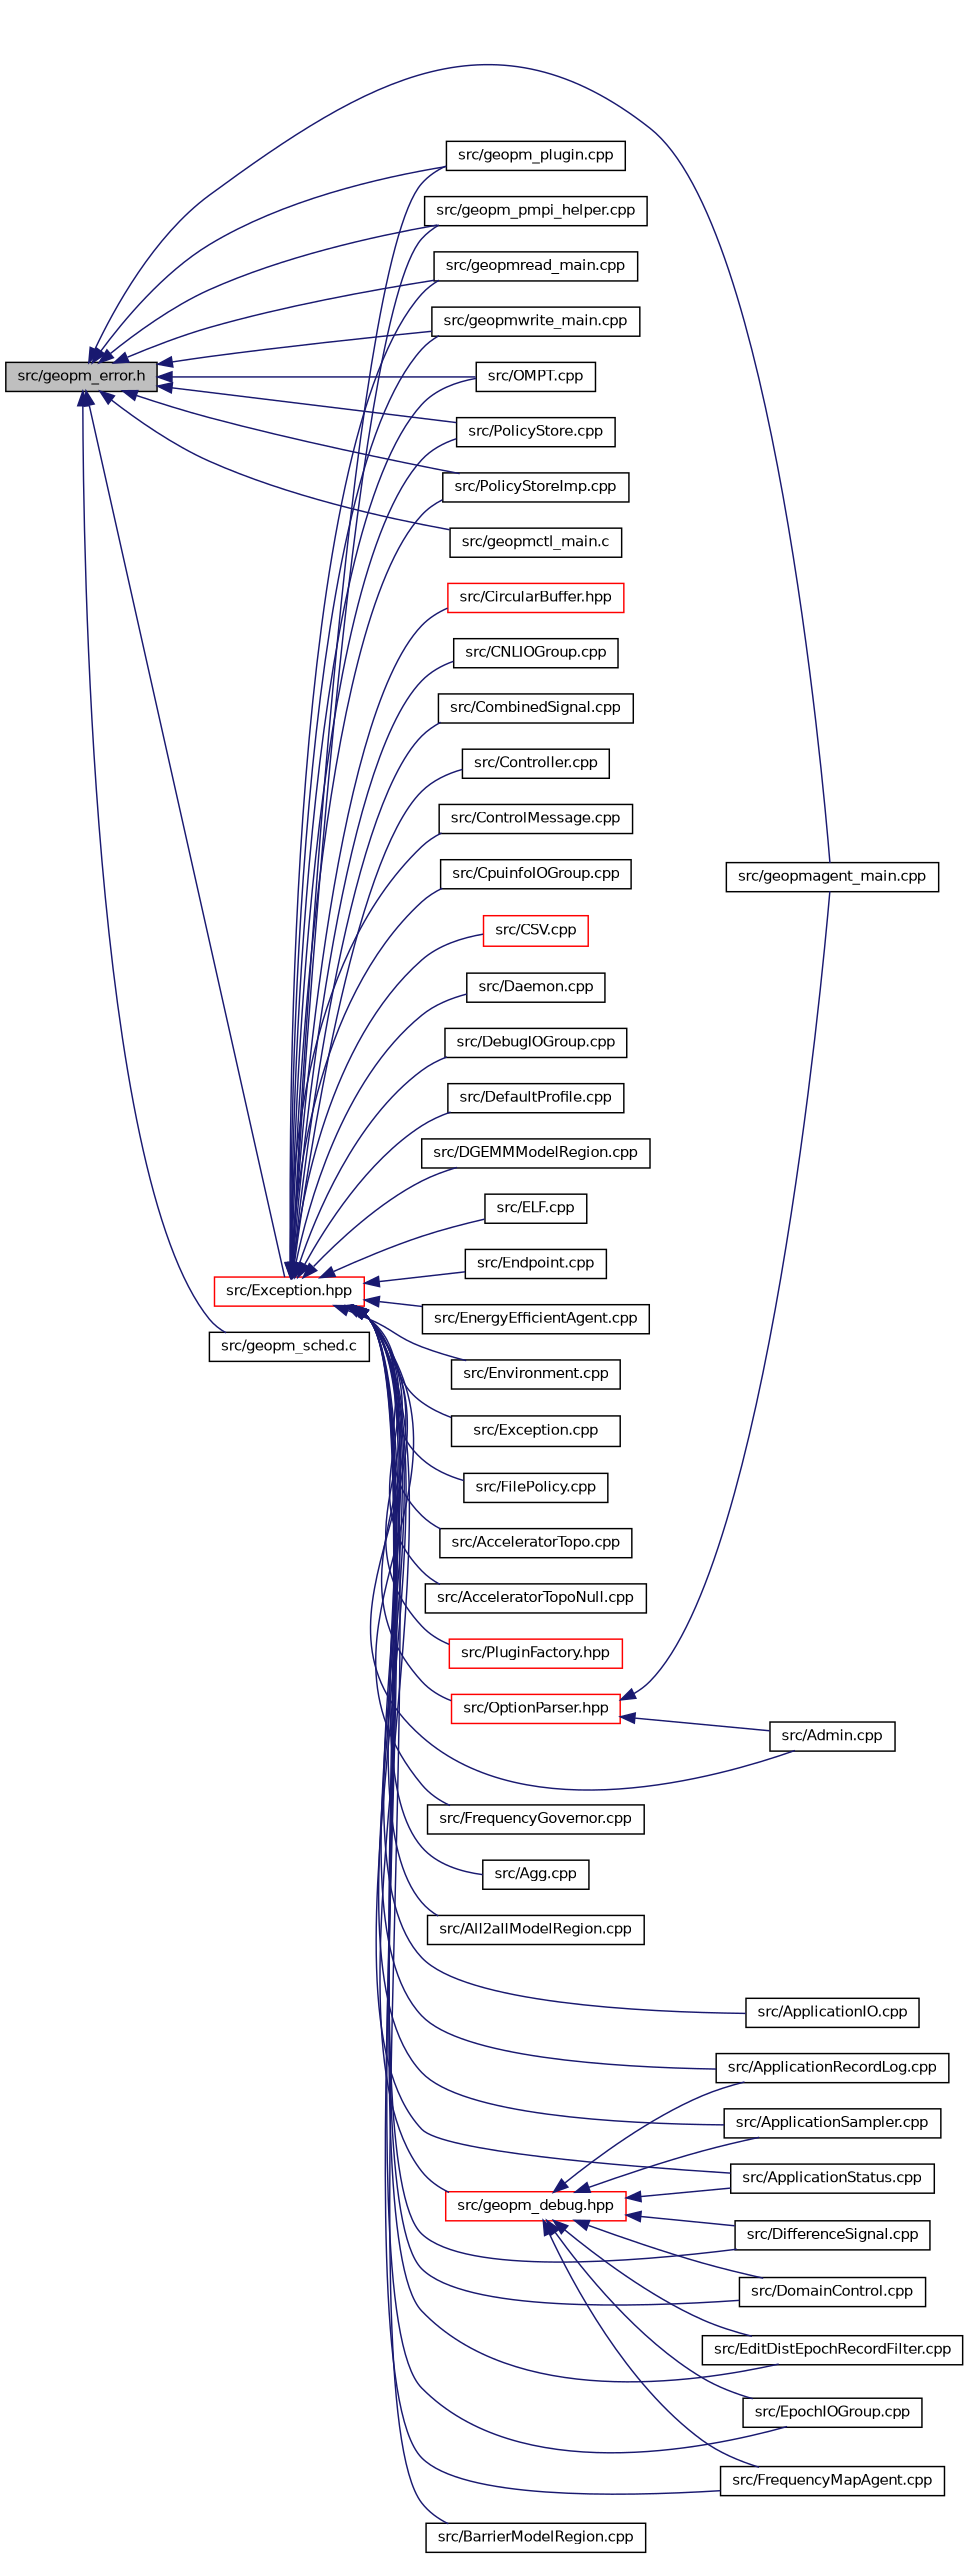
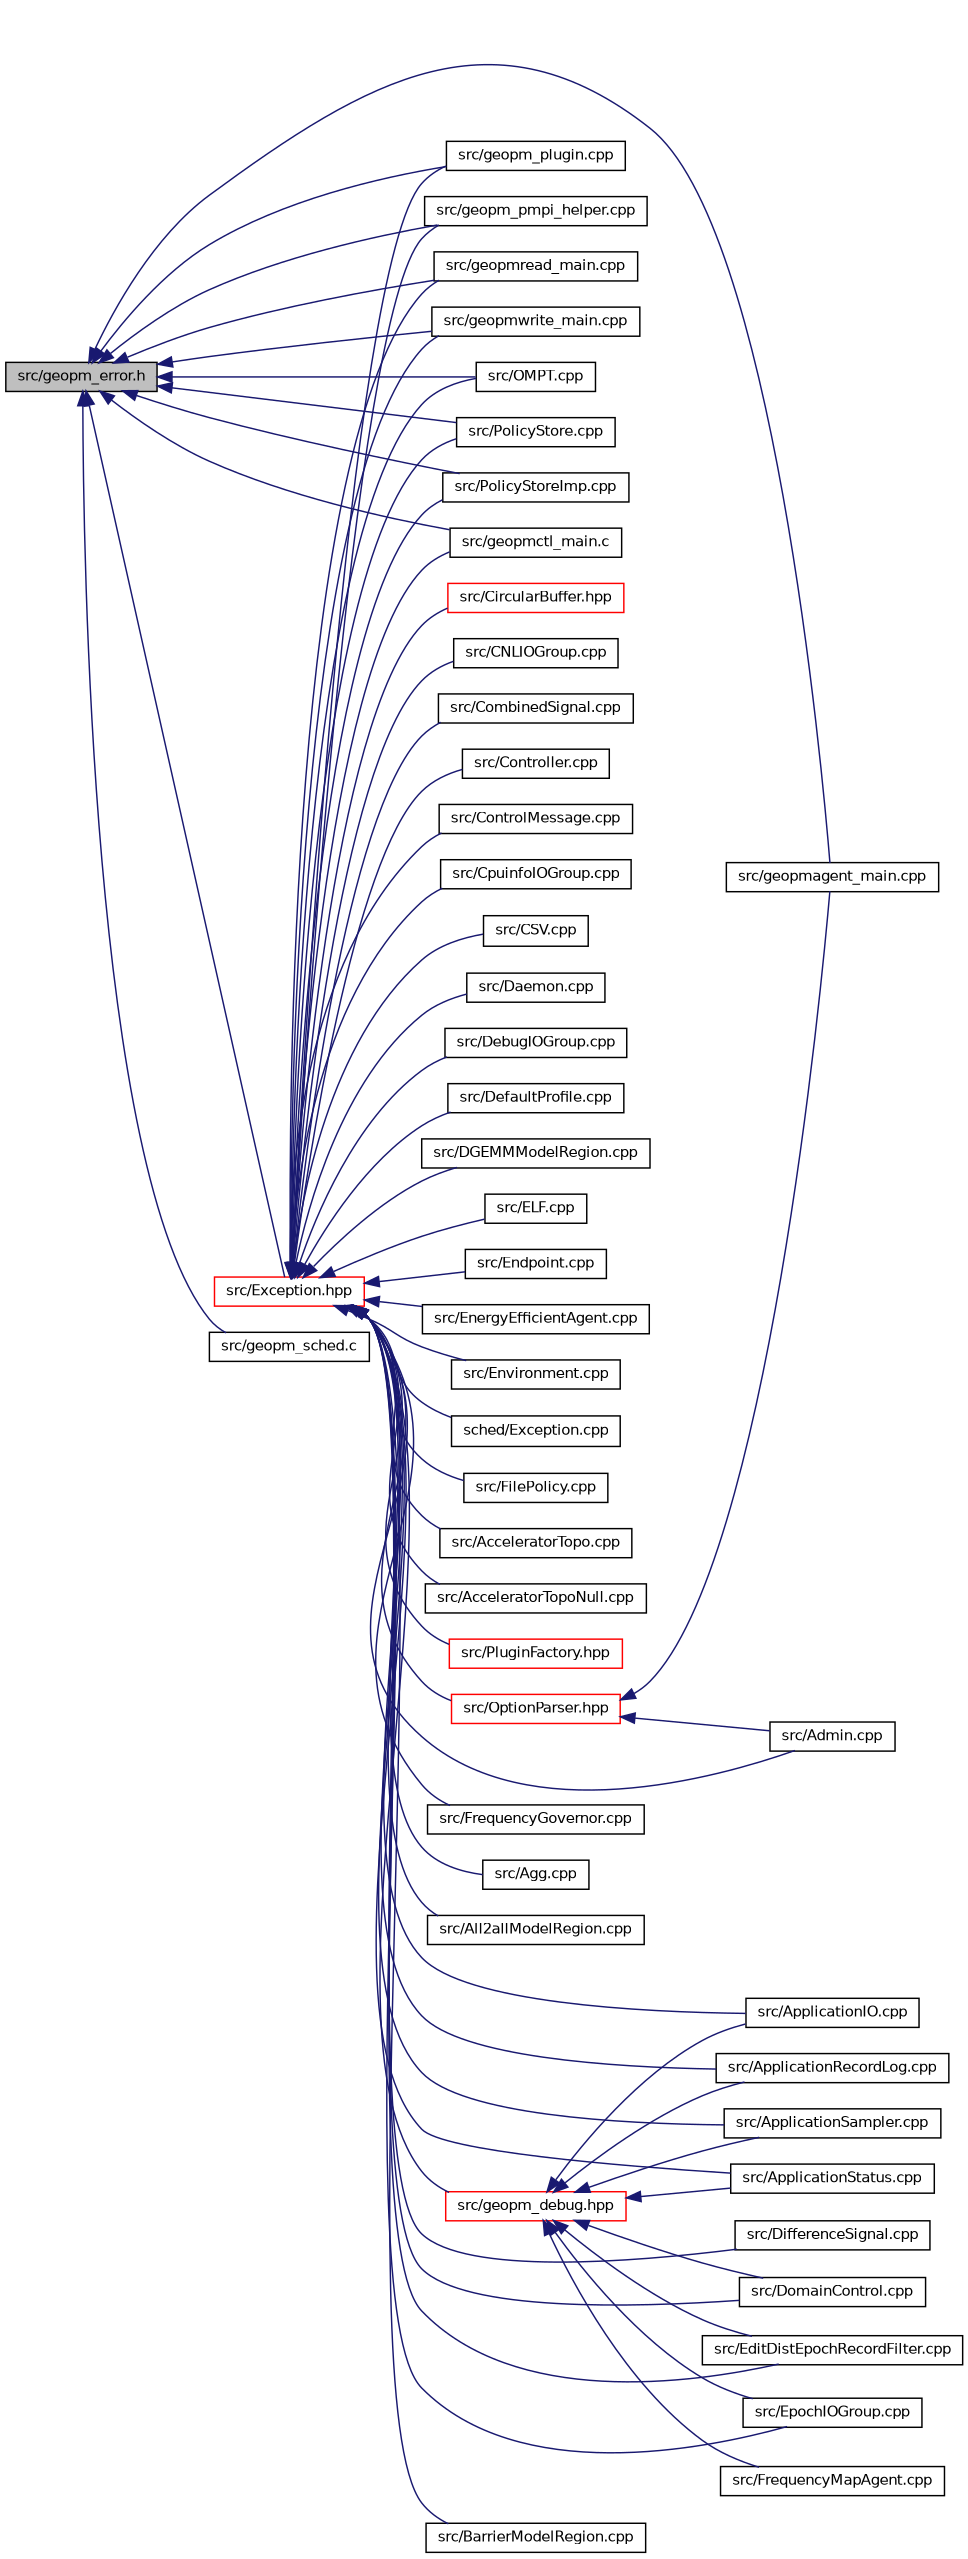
(536, 931) -> (536, 931)
(536, 1431) -> (536, 1431)
(387, 2039) -> (340, 800)
(688, 2221) -> (639, 2087)
